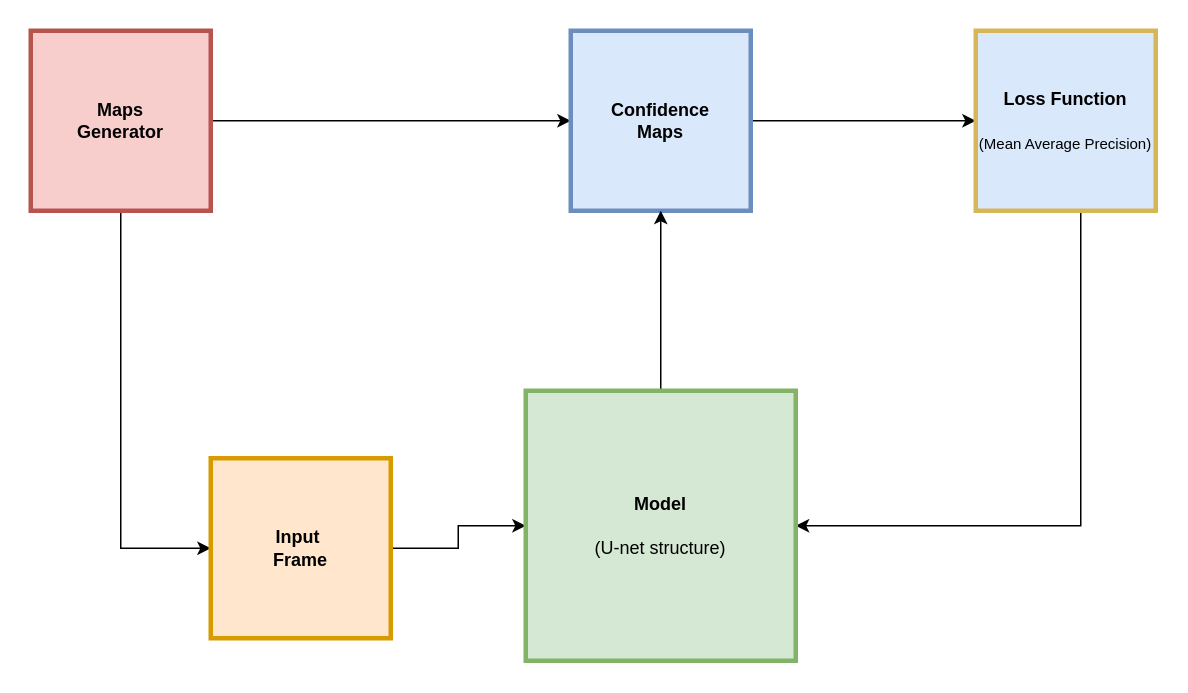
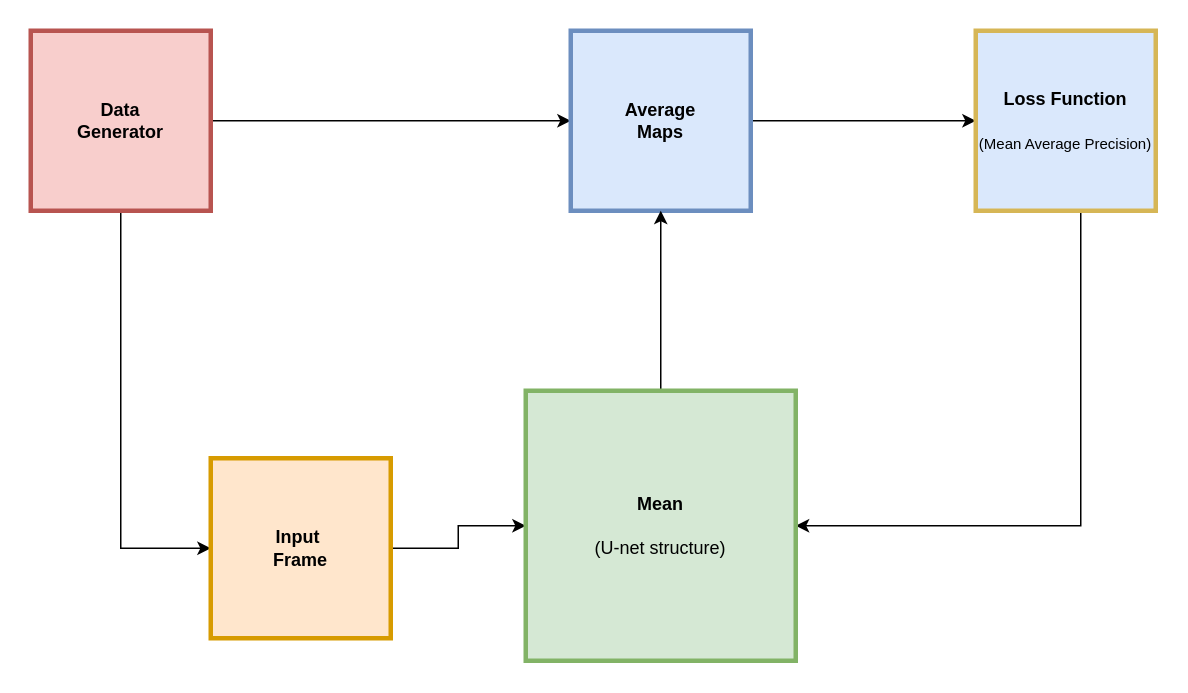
(121, 121) -> (121, 121)
(661, 121) -> (661, 121)
(661, 526) -> (661, 526)
